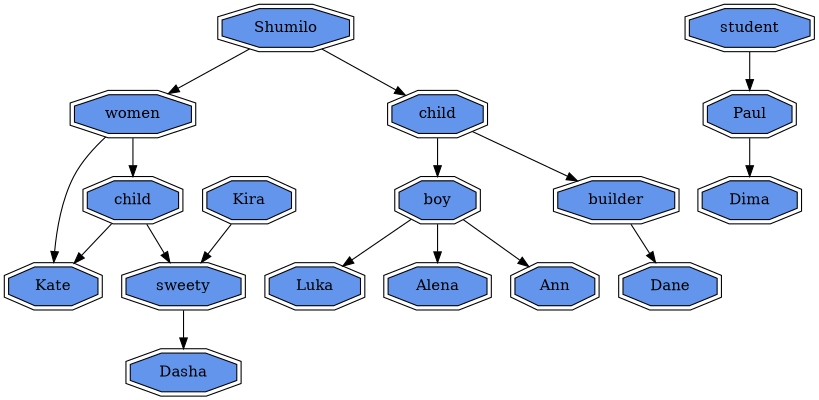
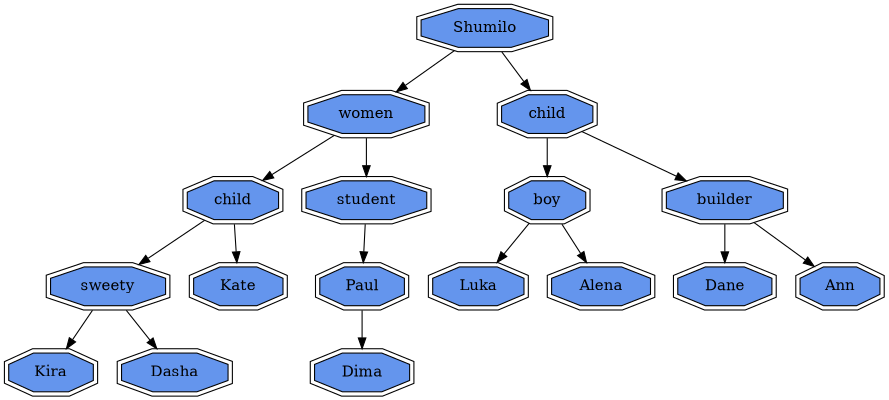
(68, 189) -> (366, 152)
(220, 239) -> (83, 325)
(491, 240) -> (780, 241)
